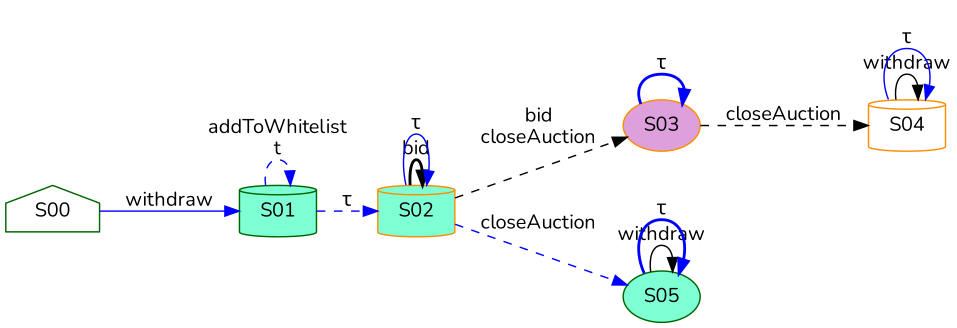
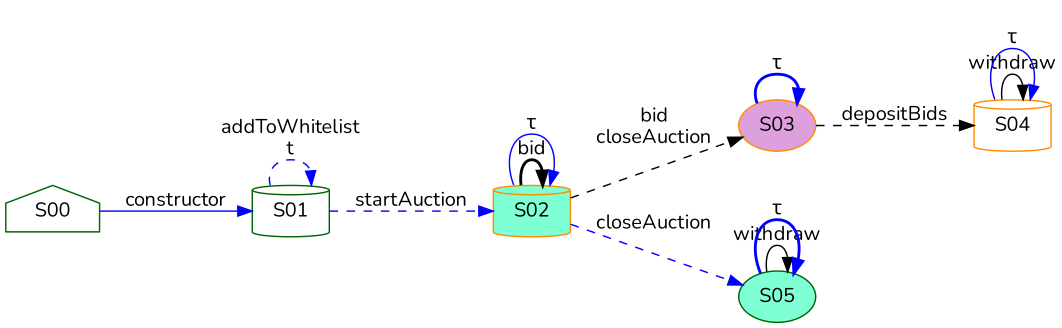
(784, 115) -> (895, 115)
(170, 200) -> (176, 200)
(347, 200) -> (411, 200)
(278, 211) -> (291, 211)
